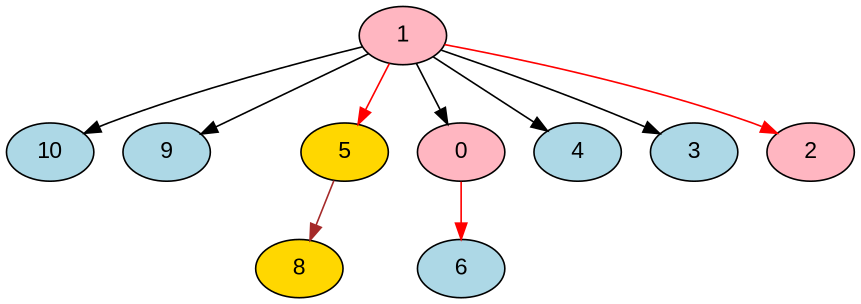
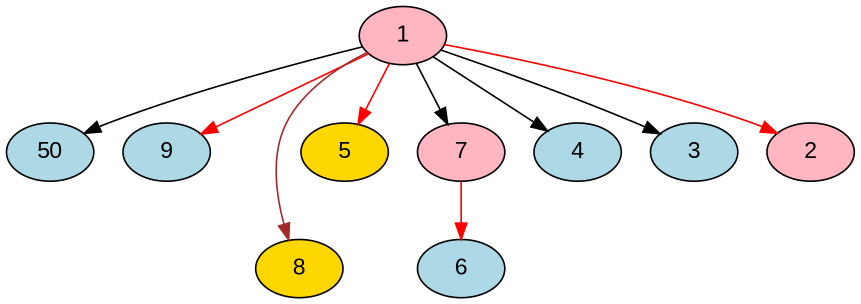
(292, 90) -> (292, 90)
(50, 152) -> (50, 152)
(461, 152) -> (461, 152)
(325, 203) -> (288, 121)
